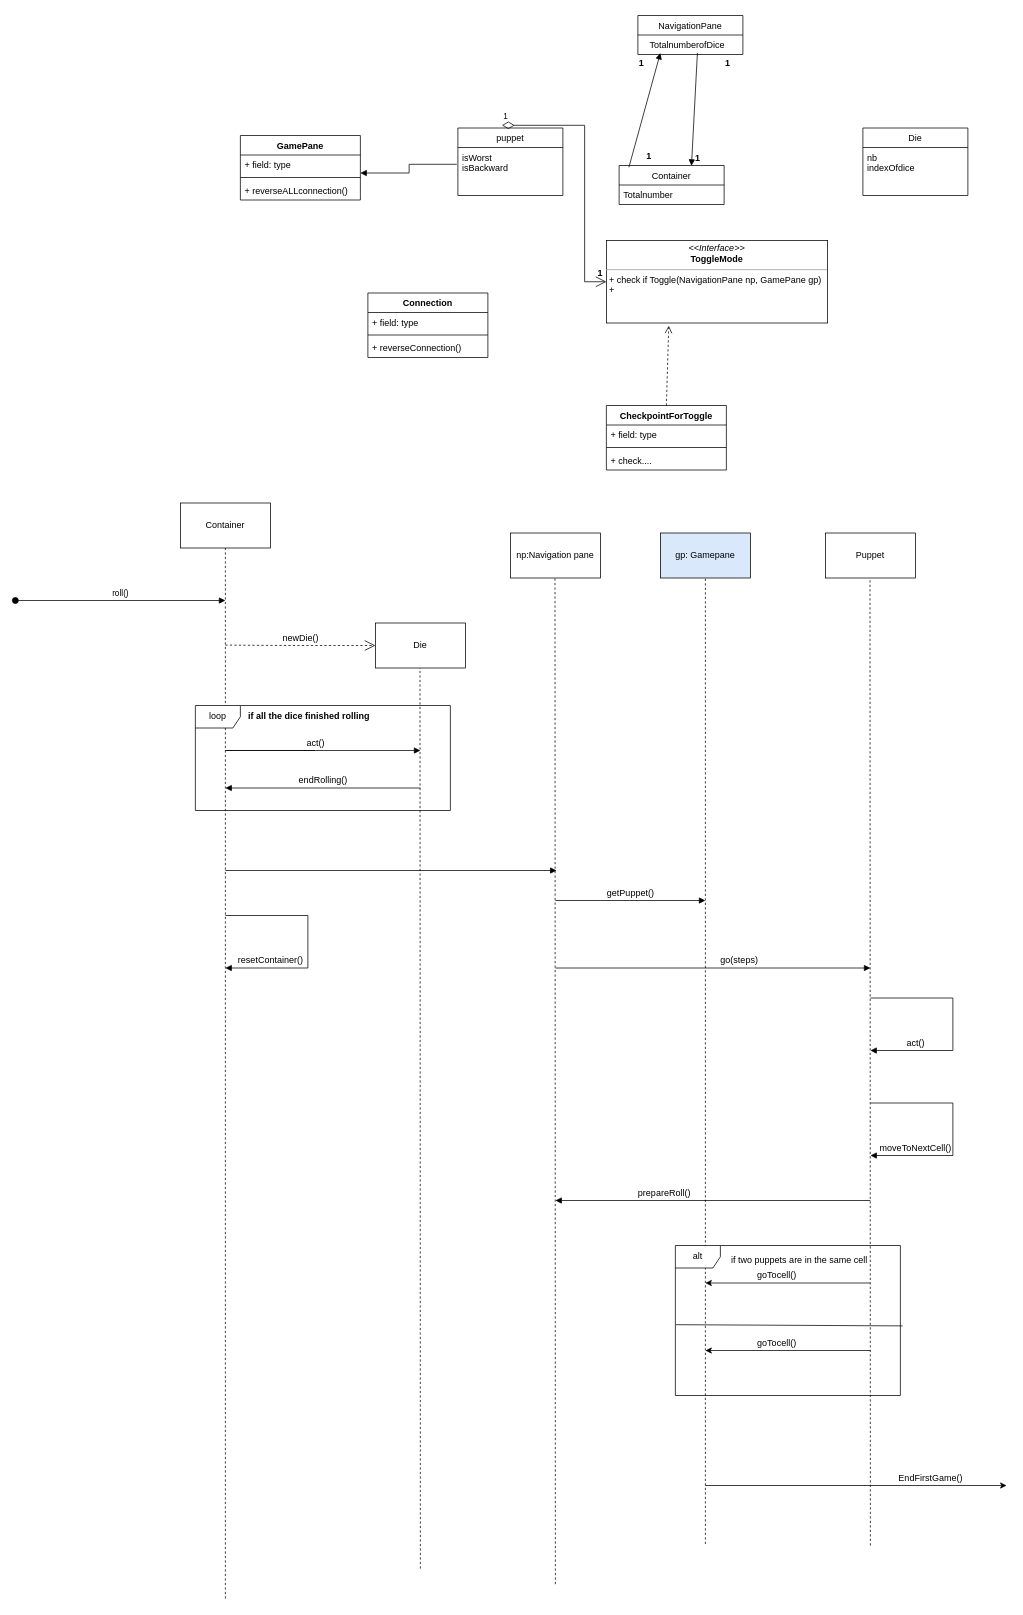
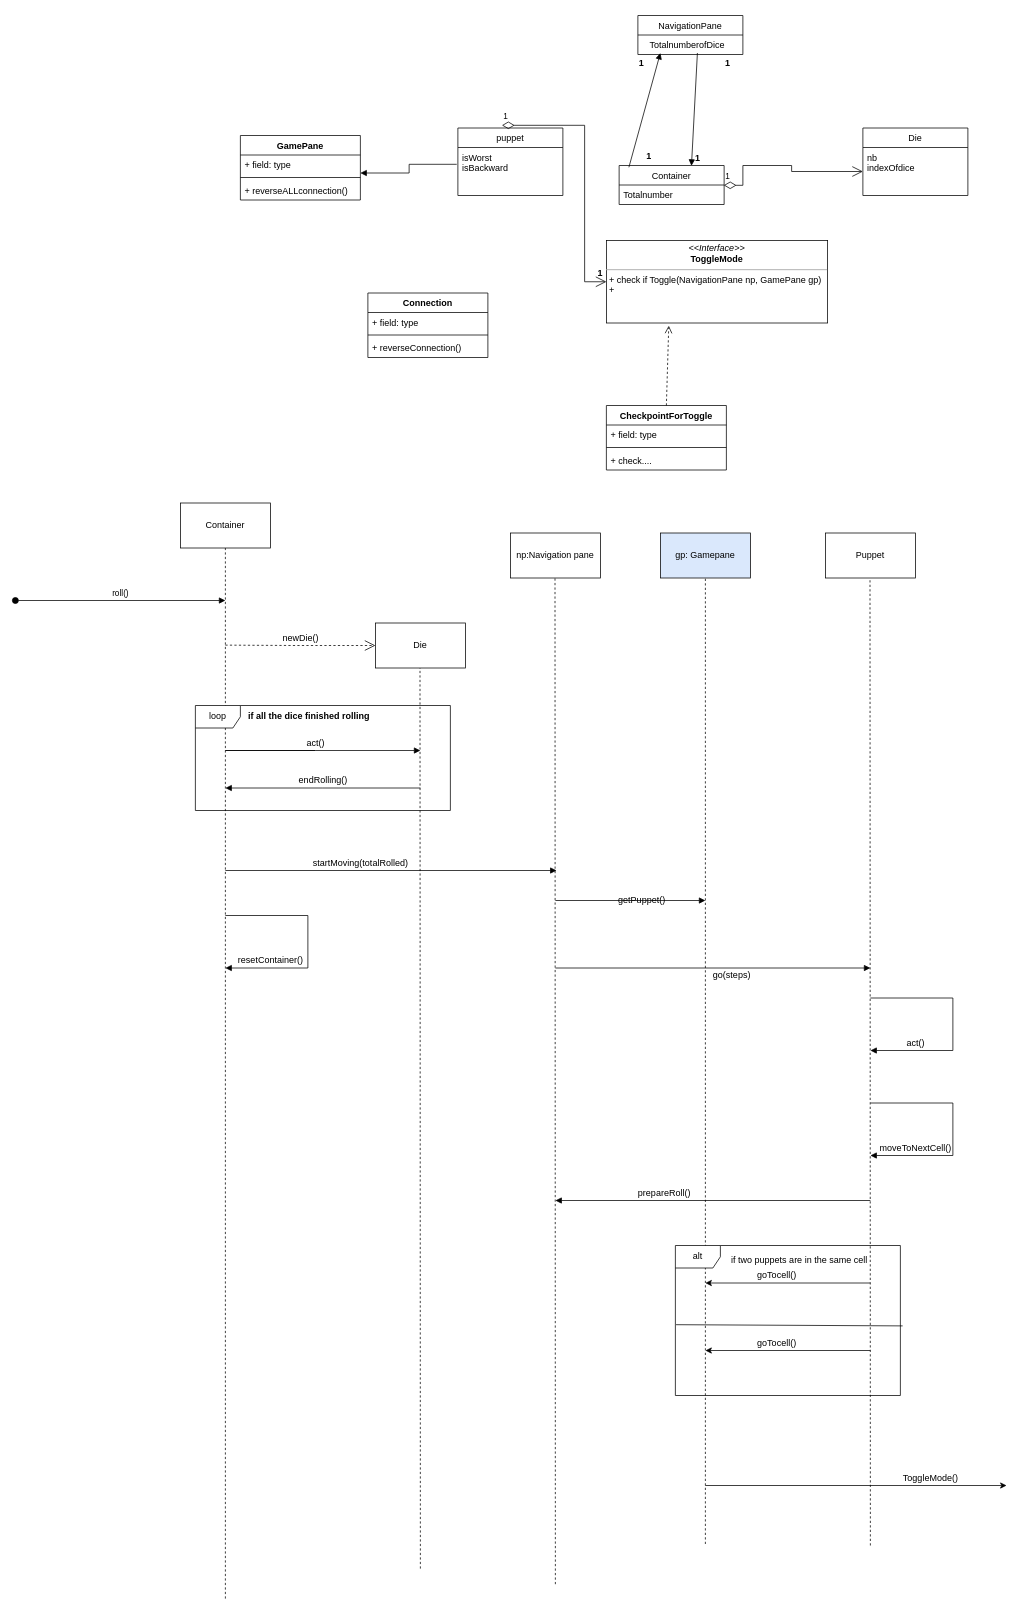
none -> (792, 165)
none -> (360, 863)
(630, 893) -> (642, 900)
(739, 960) -> (732, 975)
(931, 1478) -> (931, 1478)
